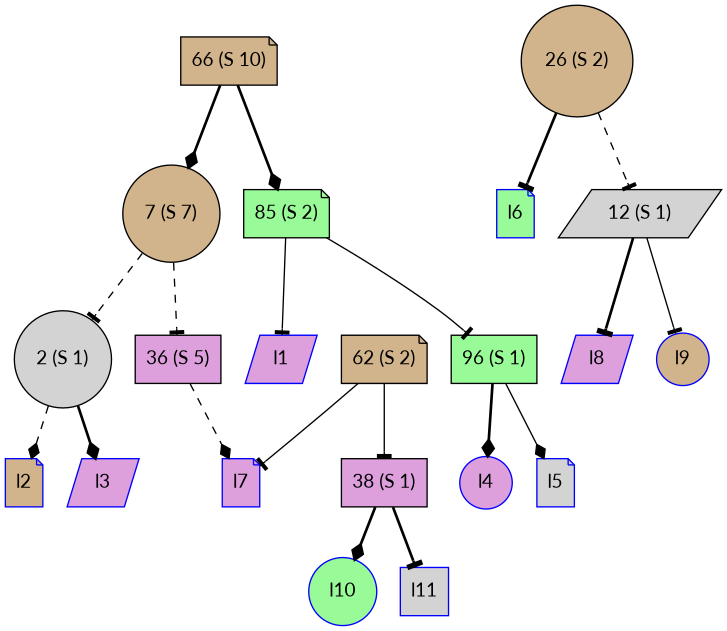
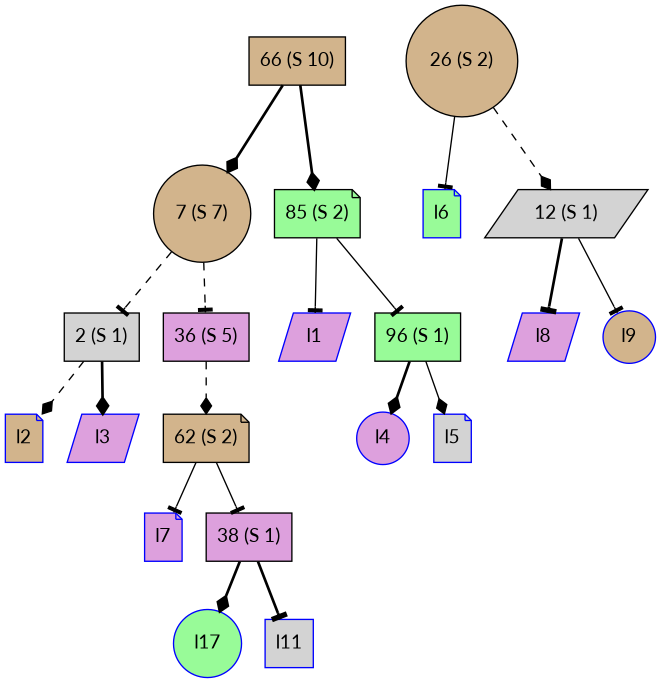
(229, 61) -> (297, 61)
(542, 148) -> (450, 150)
(613, 148) -> (517, 142)
(63, 359) -> (102, 337)
(206, 414) -> (206, 379)
(343, 592) -> (208, 644)
